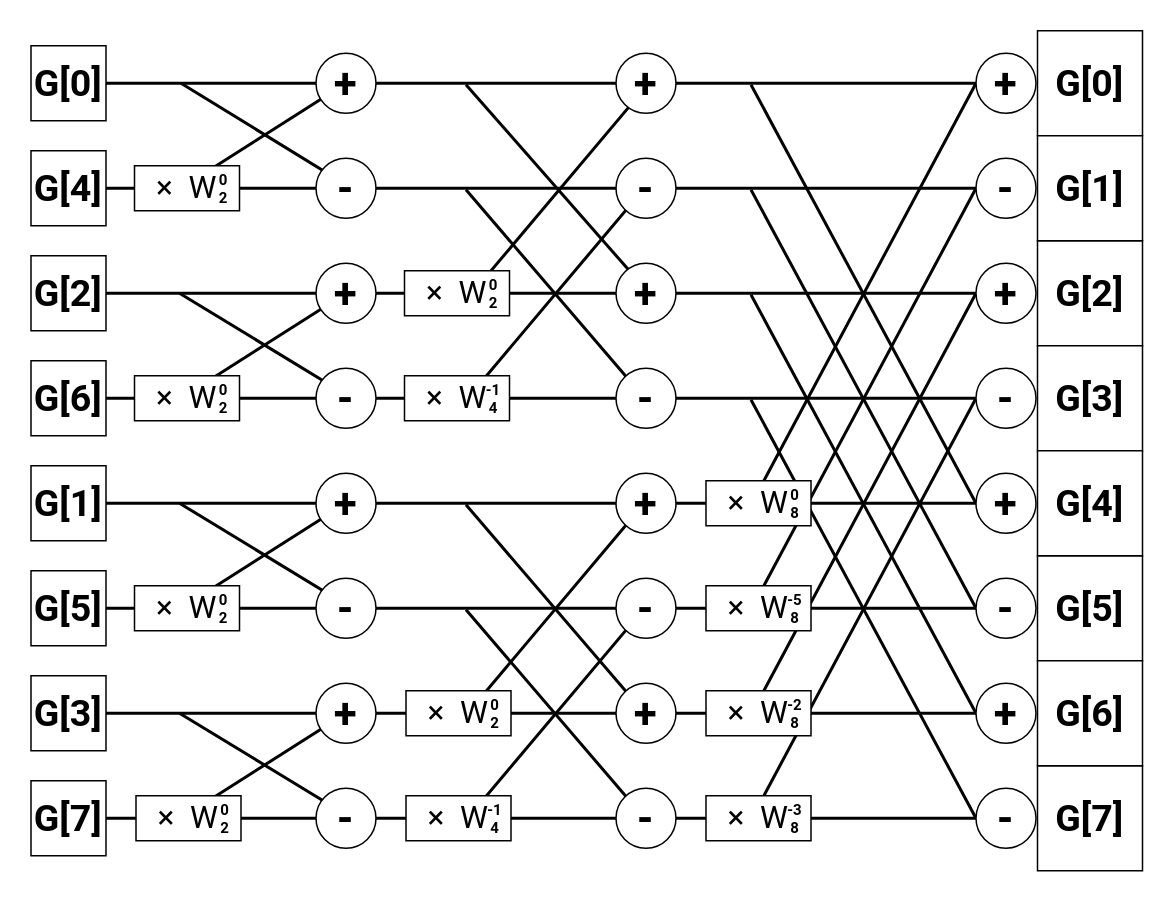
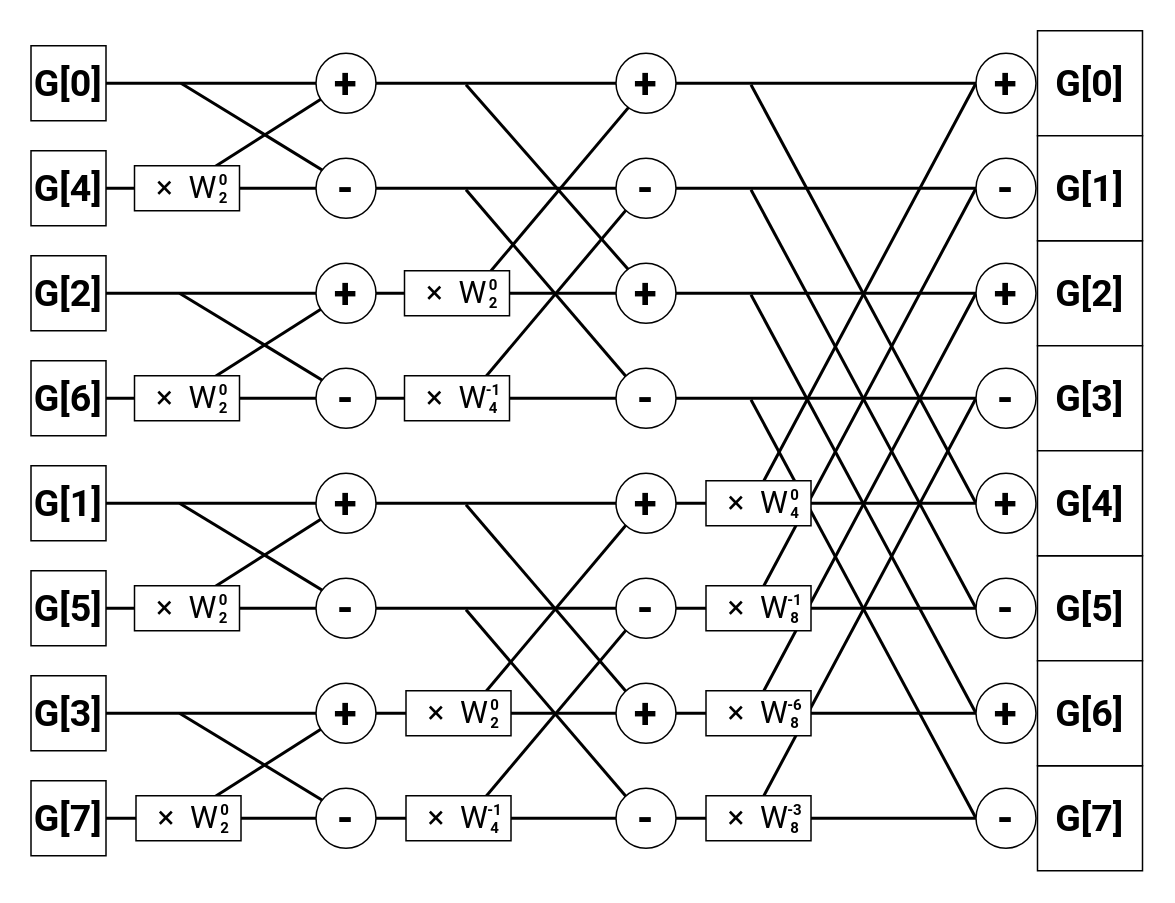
(795, 503) -> (795, 503)
(795, 608) -> (795, 608)
(795, 713) -> (795, 713)
